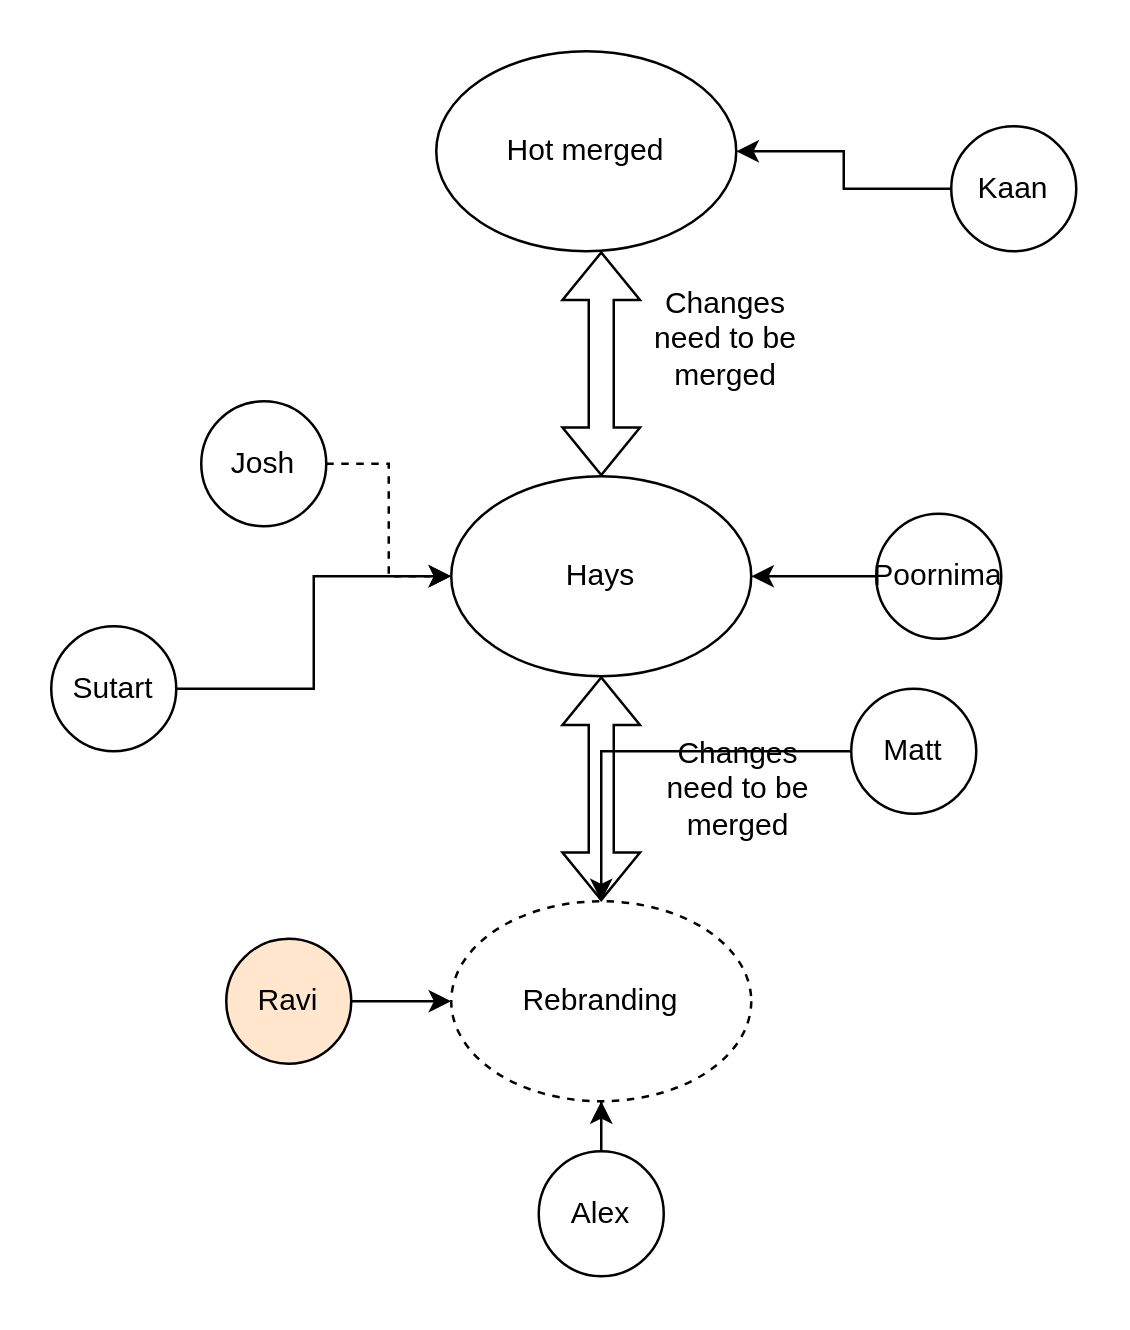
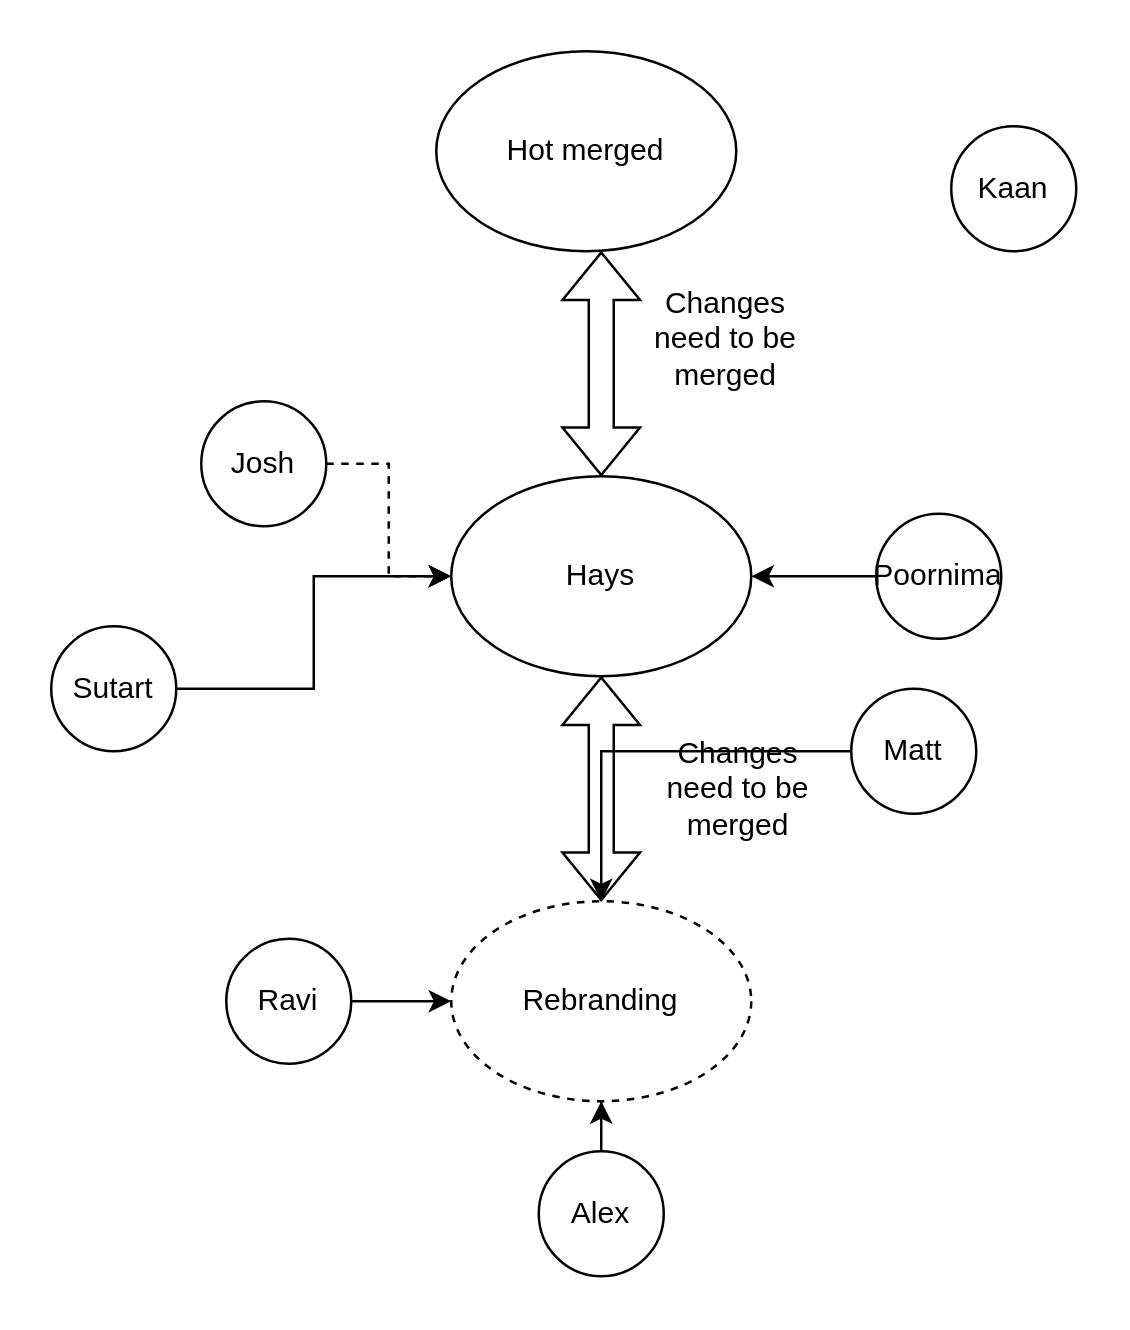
(844, 179) -> none
(289, 1001) -> (289, 1001)
